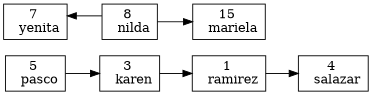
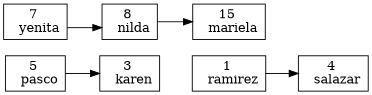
(89, 16) -> (80, 28)
(171, 73) -> none
